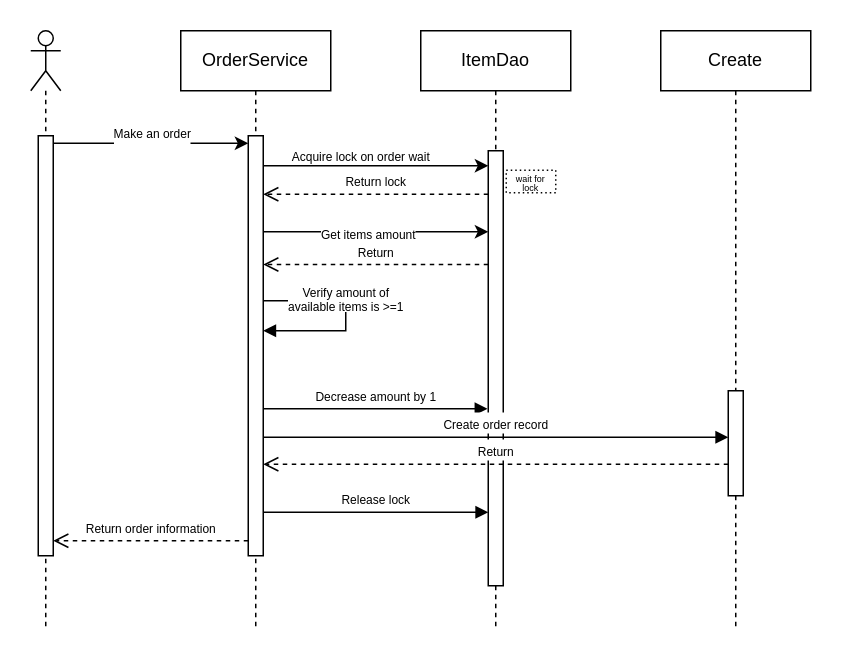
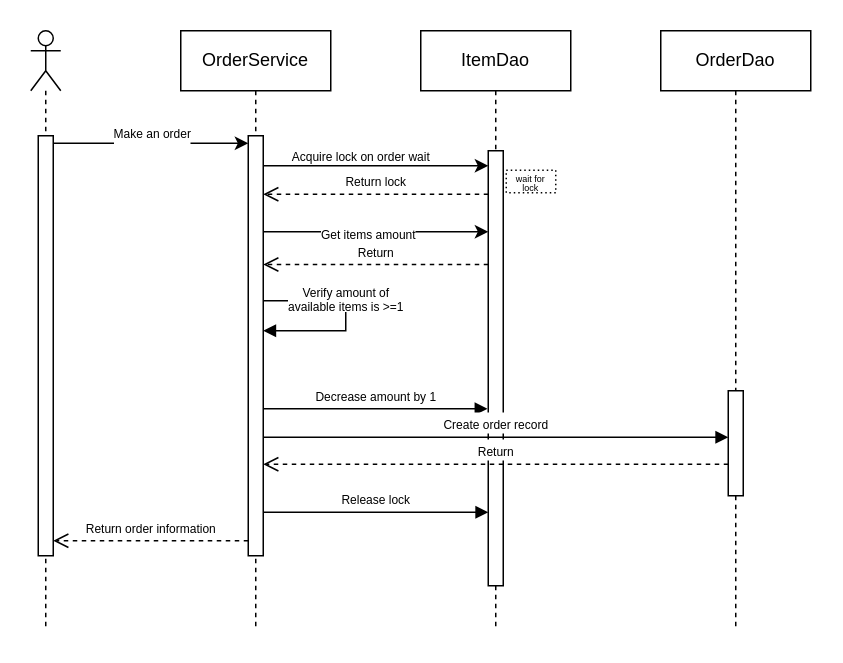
(736, 61) -> (736, 61)
